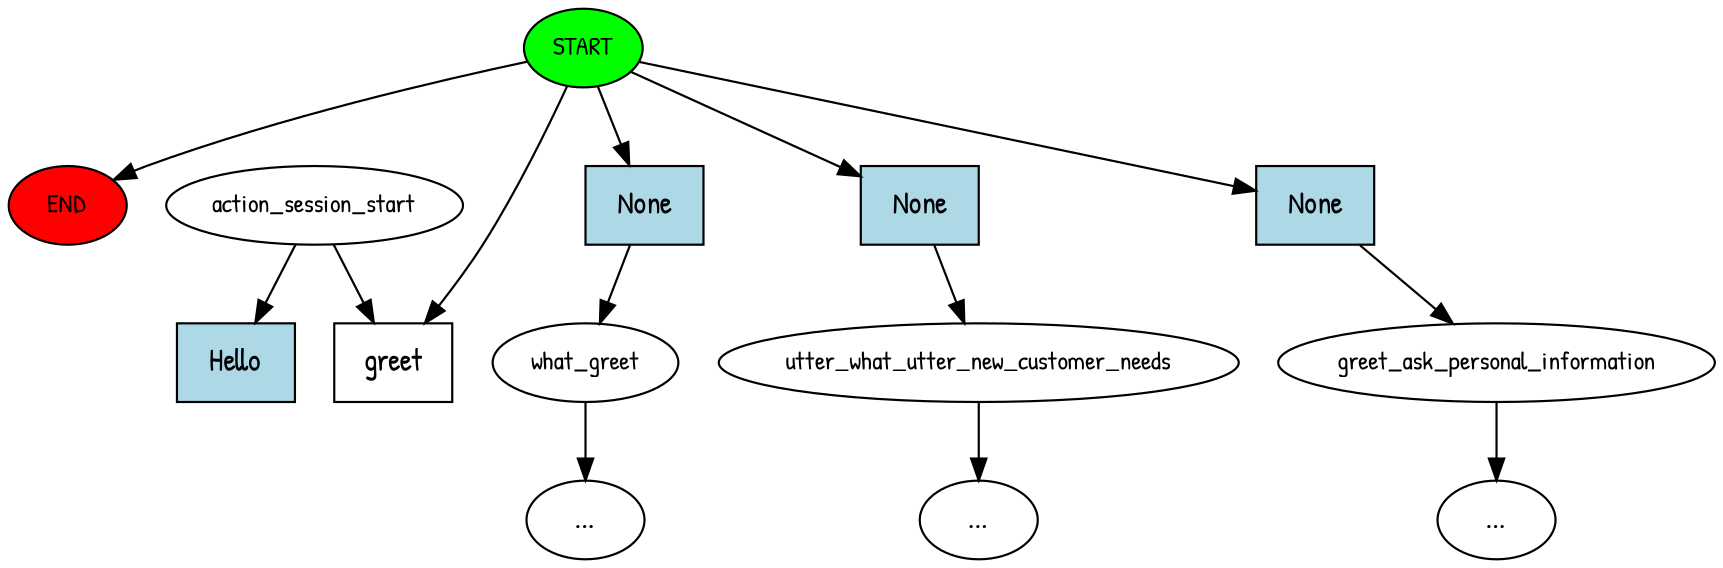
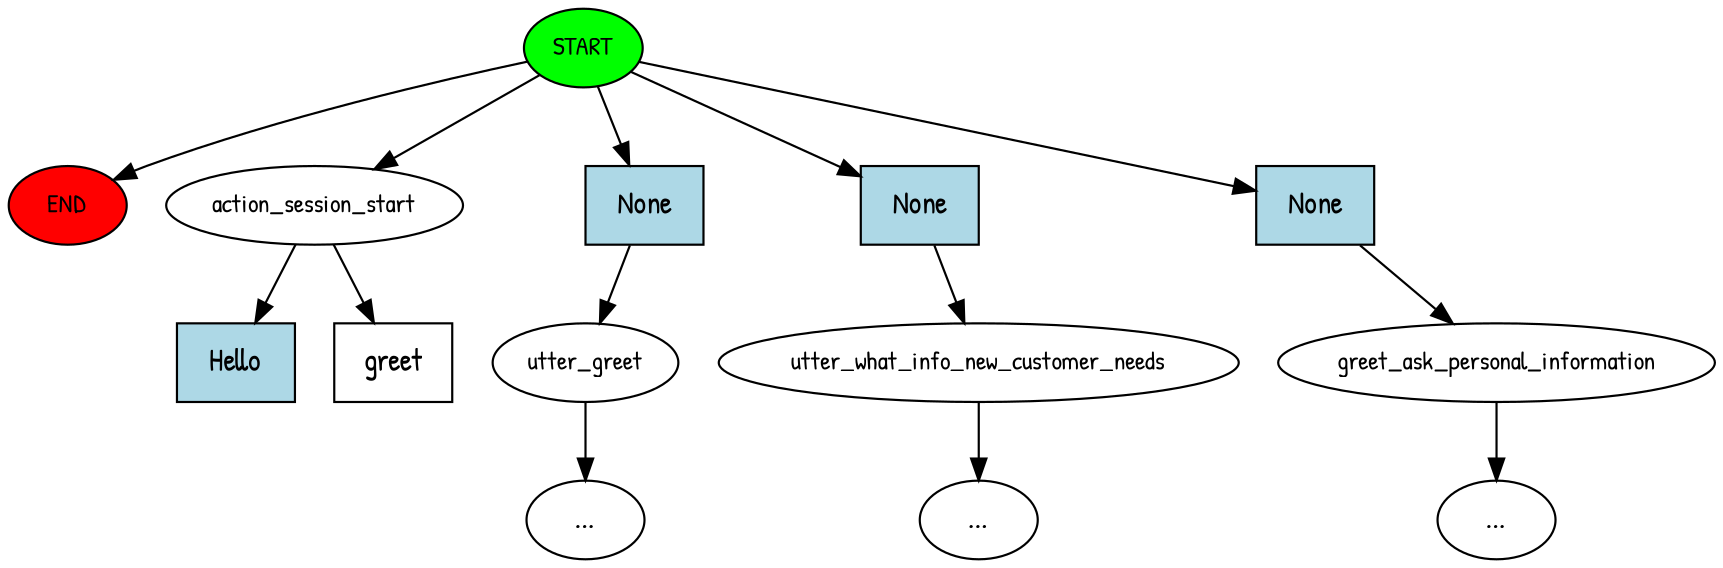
(509, 200) -> (467, 117)
(586, 363) -> (586, 363)
(979, 363) -> (979, 363)
